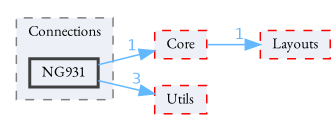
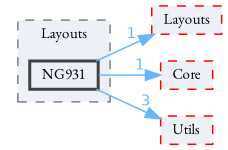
(65, 32) -> (64, 34)
(226, 45) -> (119, 50)
